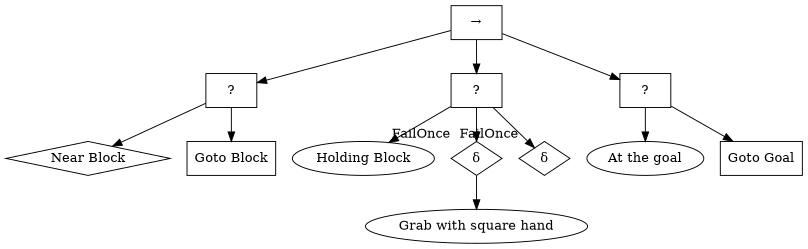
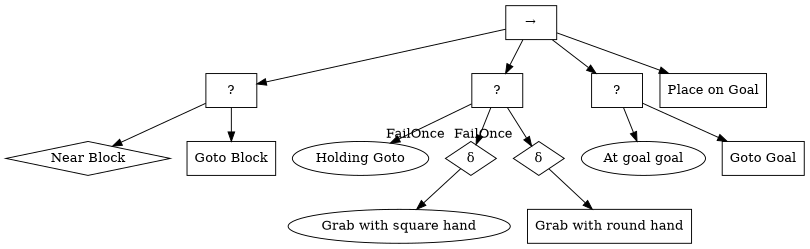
none -> (713, 91)
(363, 158) -> (361, 158)
(645, 158) -> (643, 158)
none -> (610, 226)
